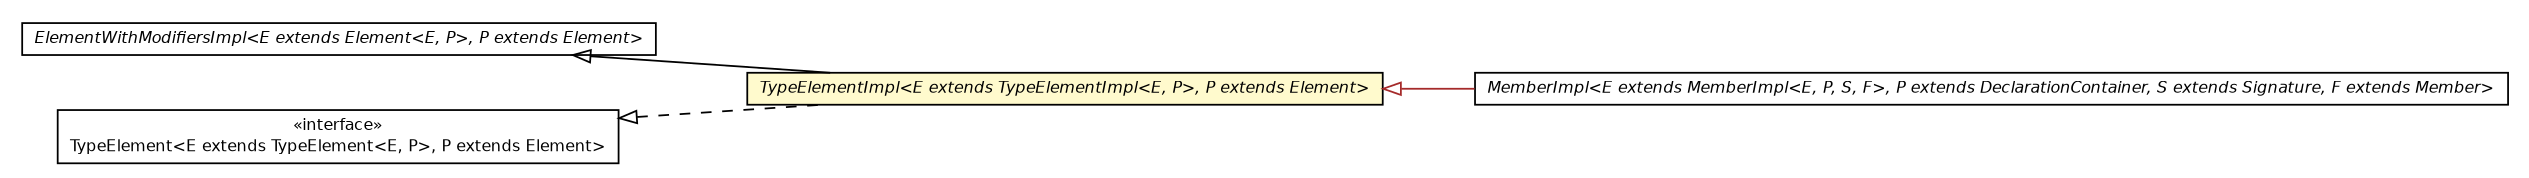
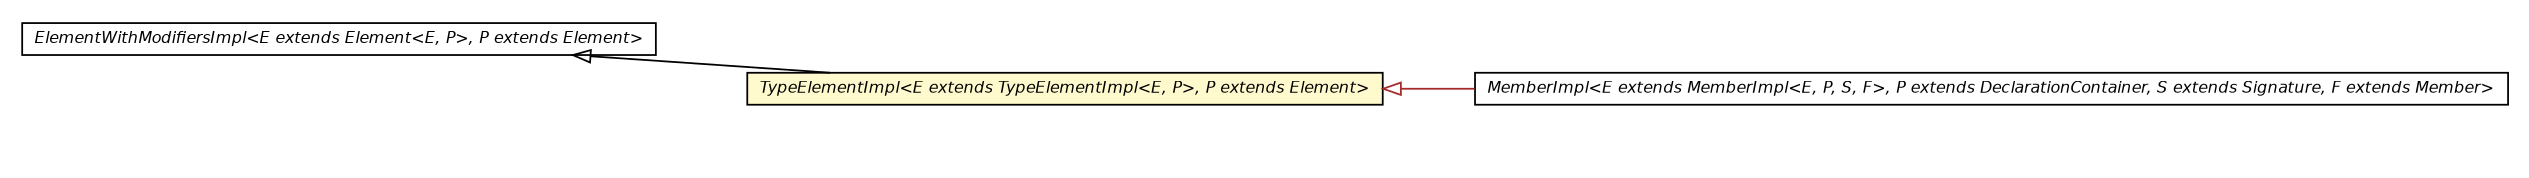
(338, 137) -> none
